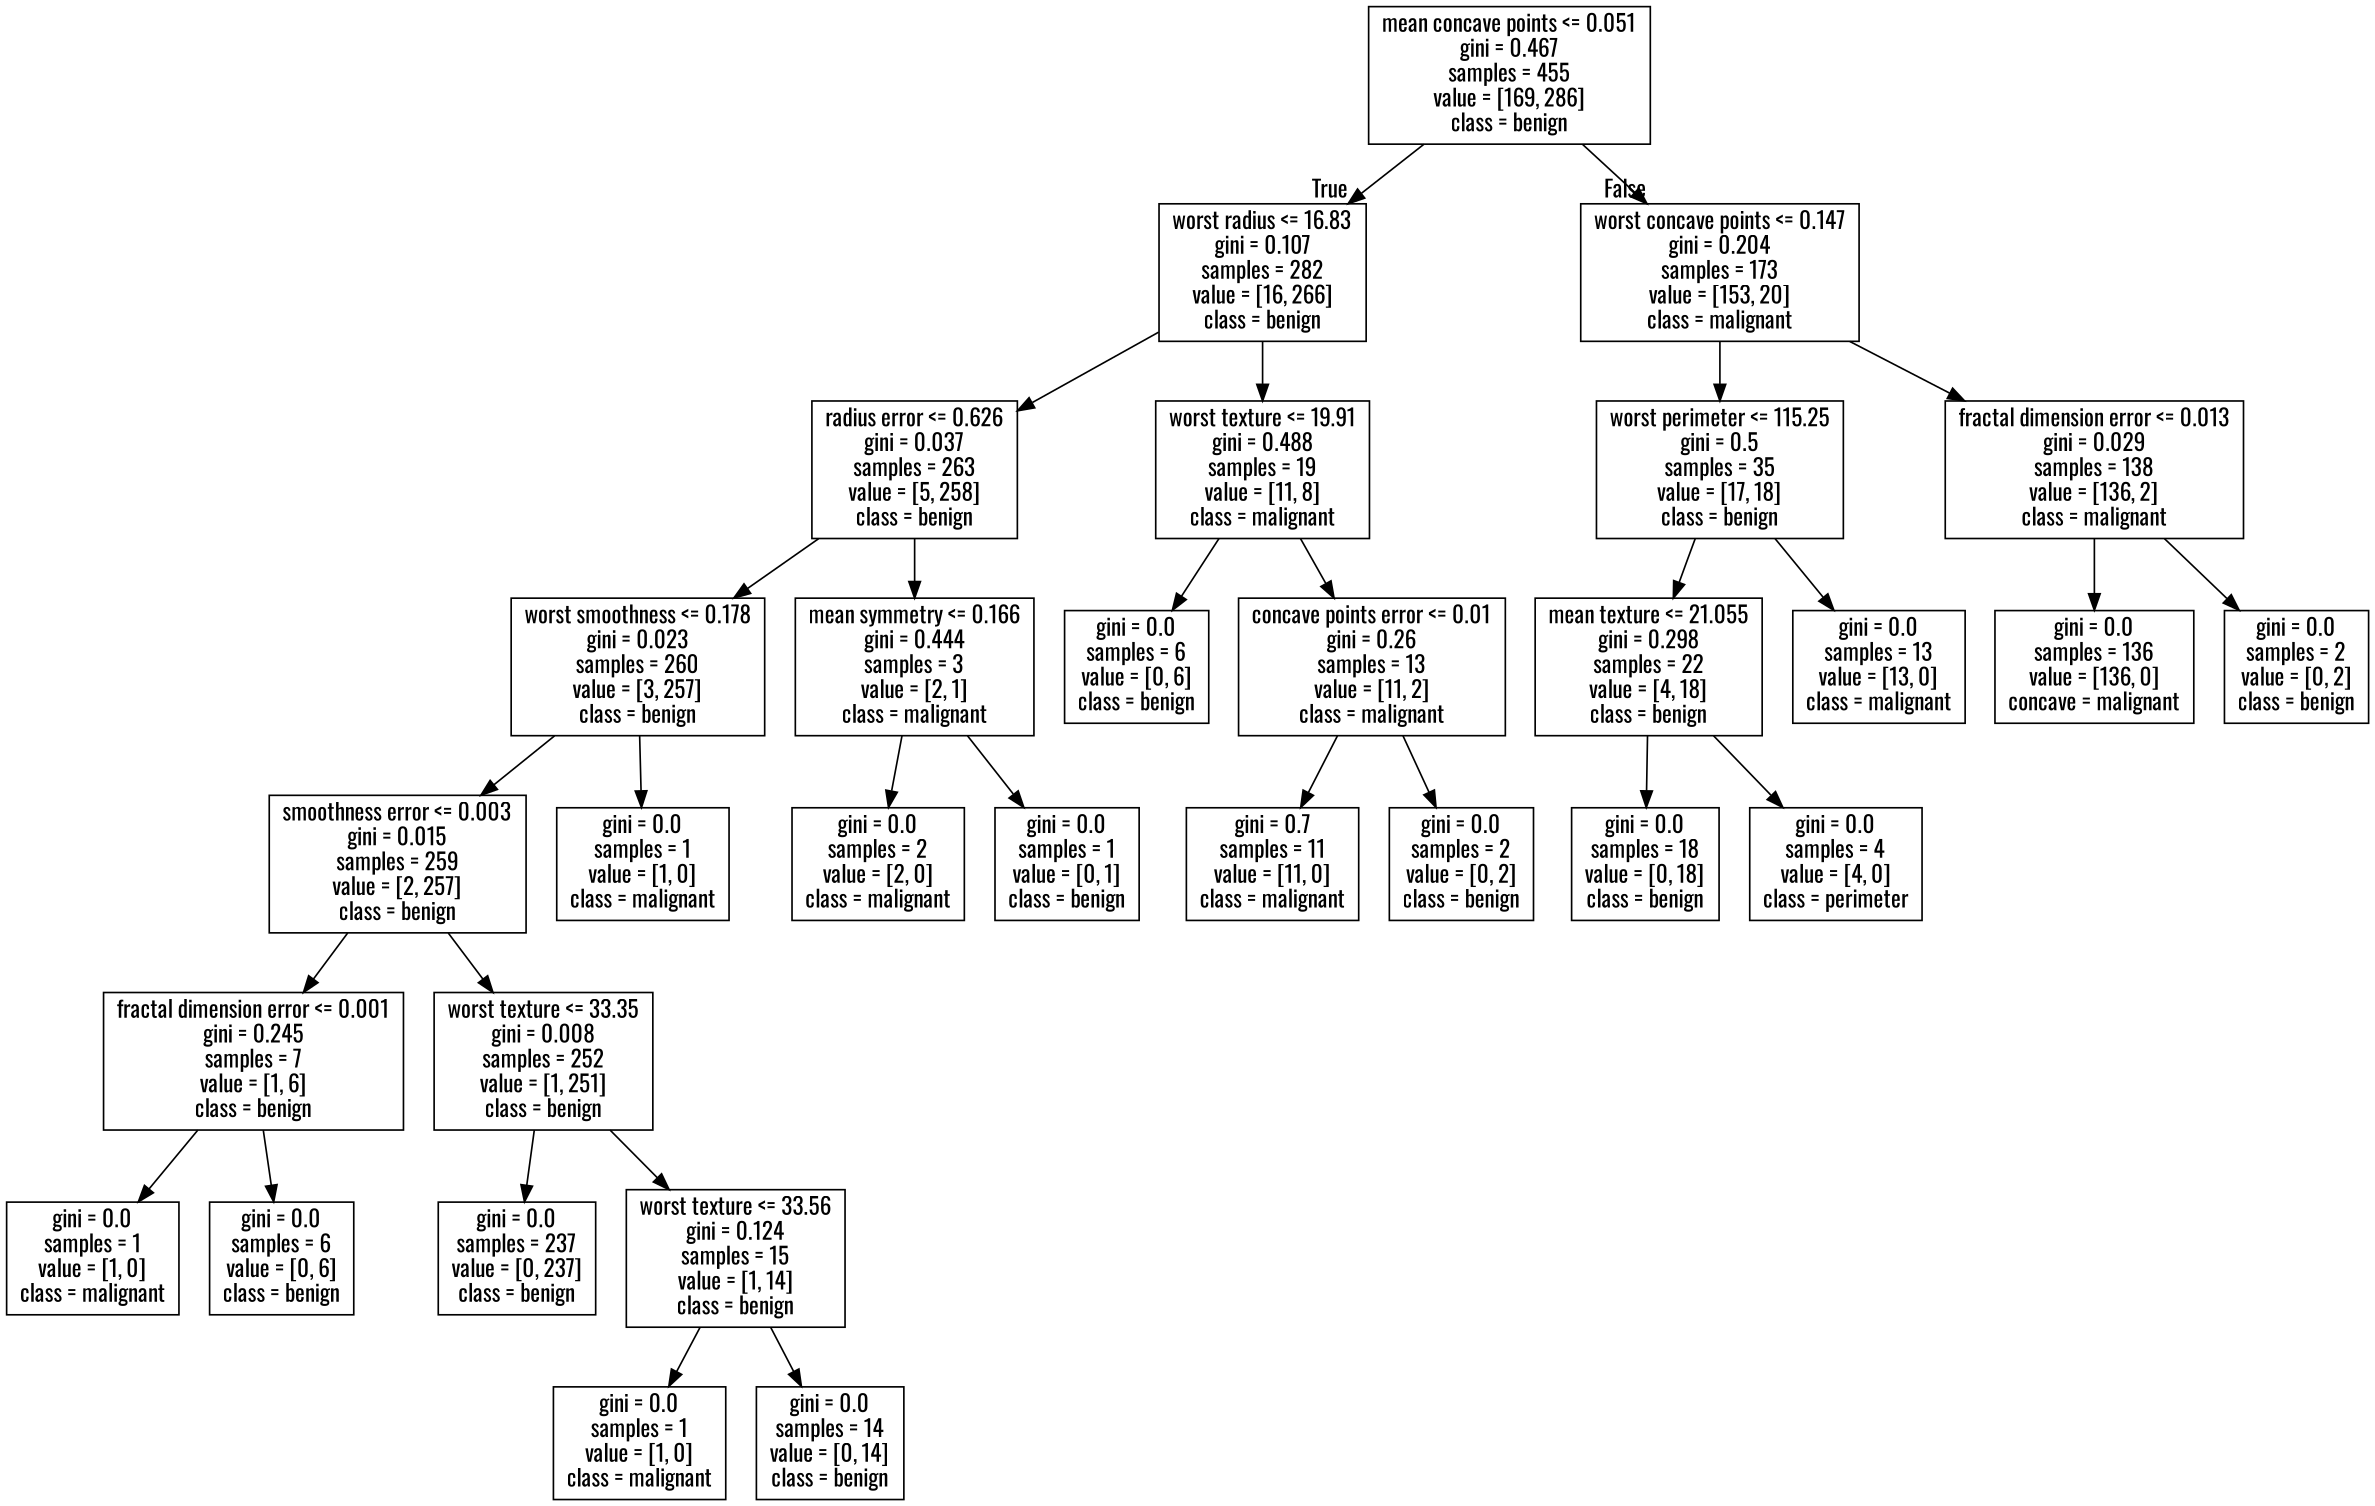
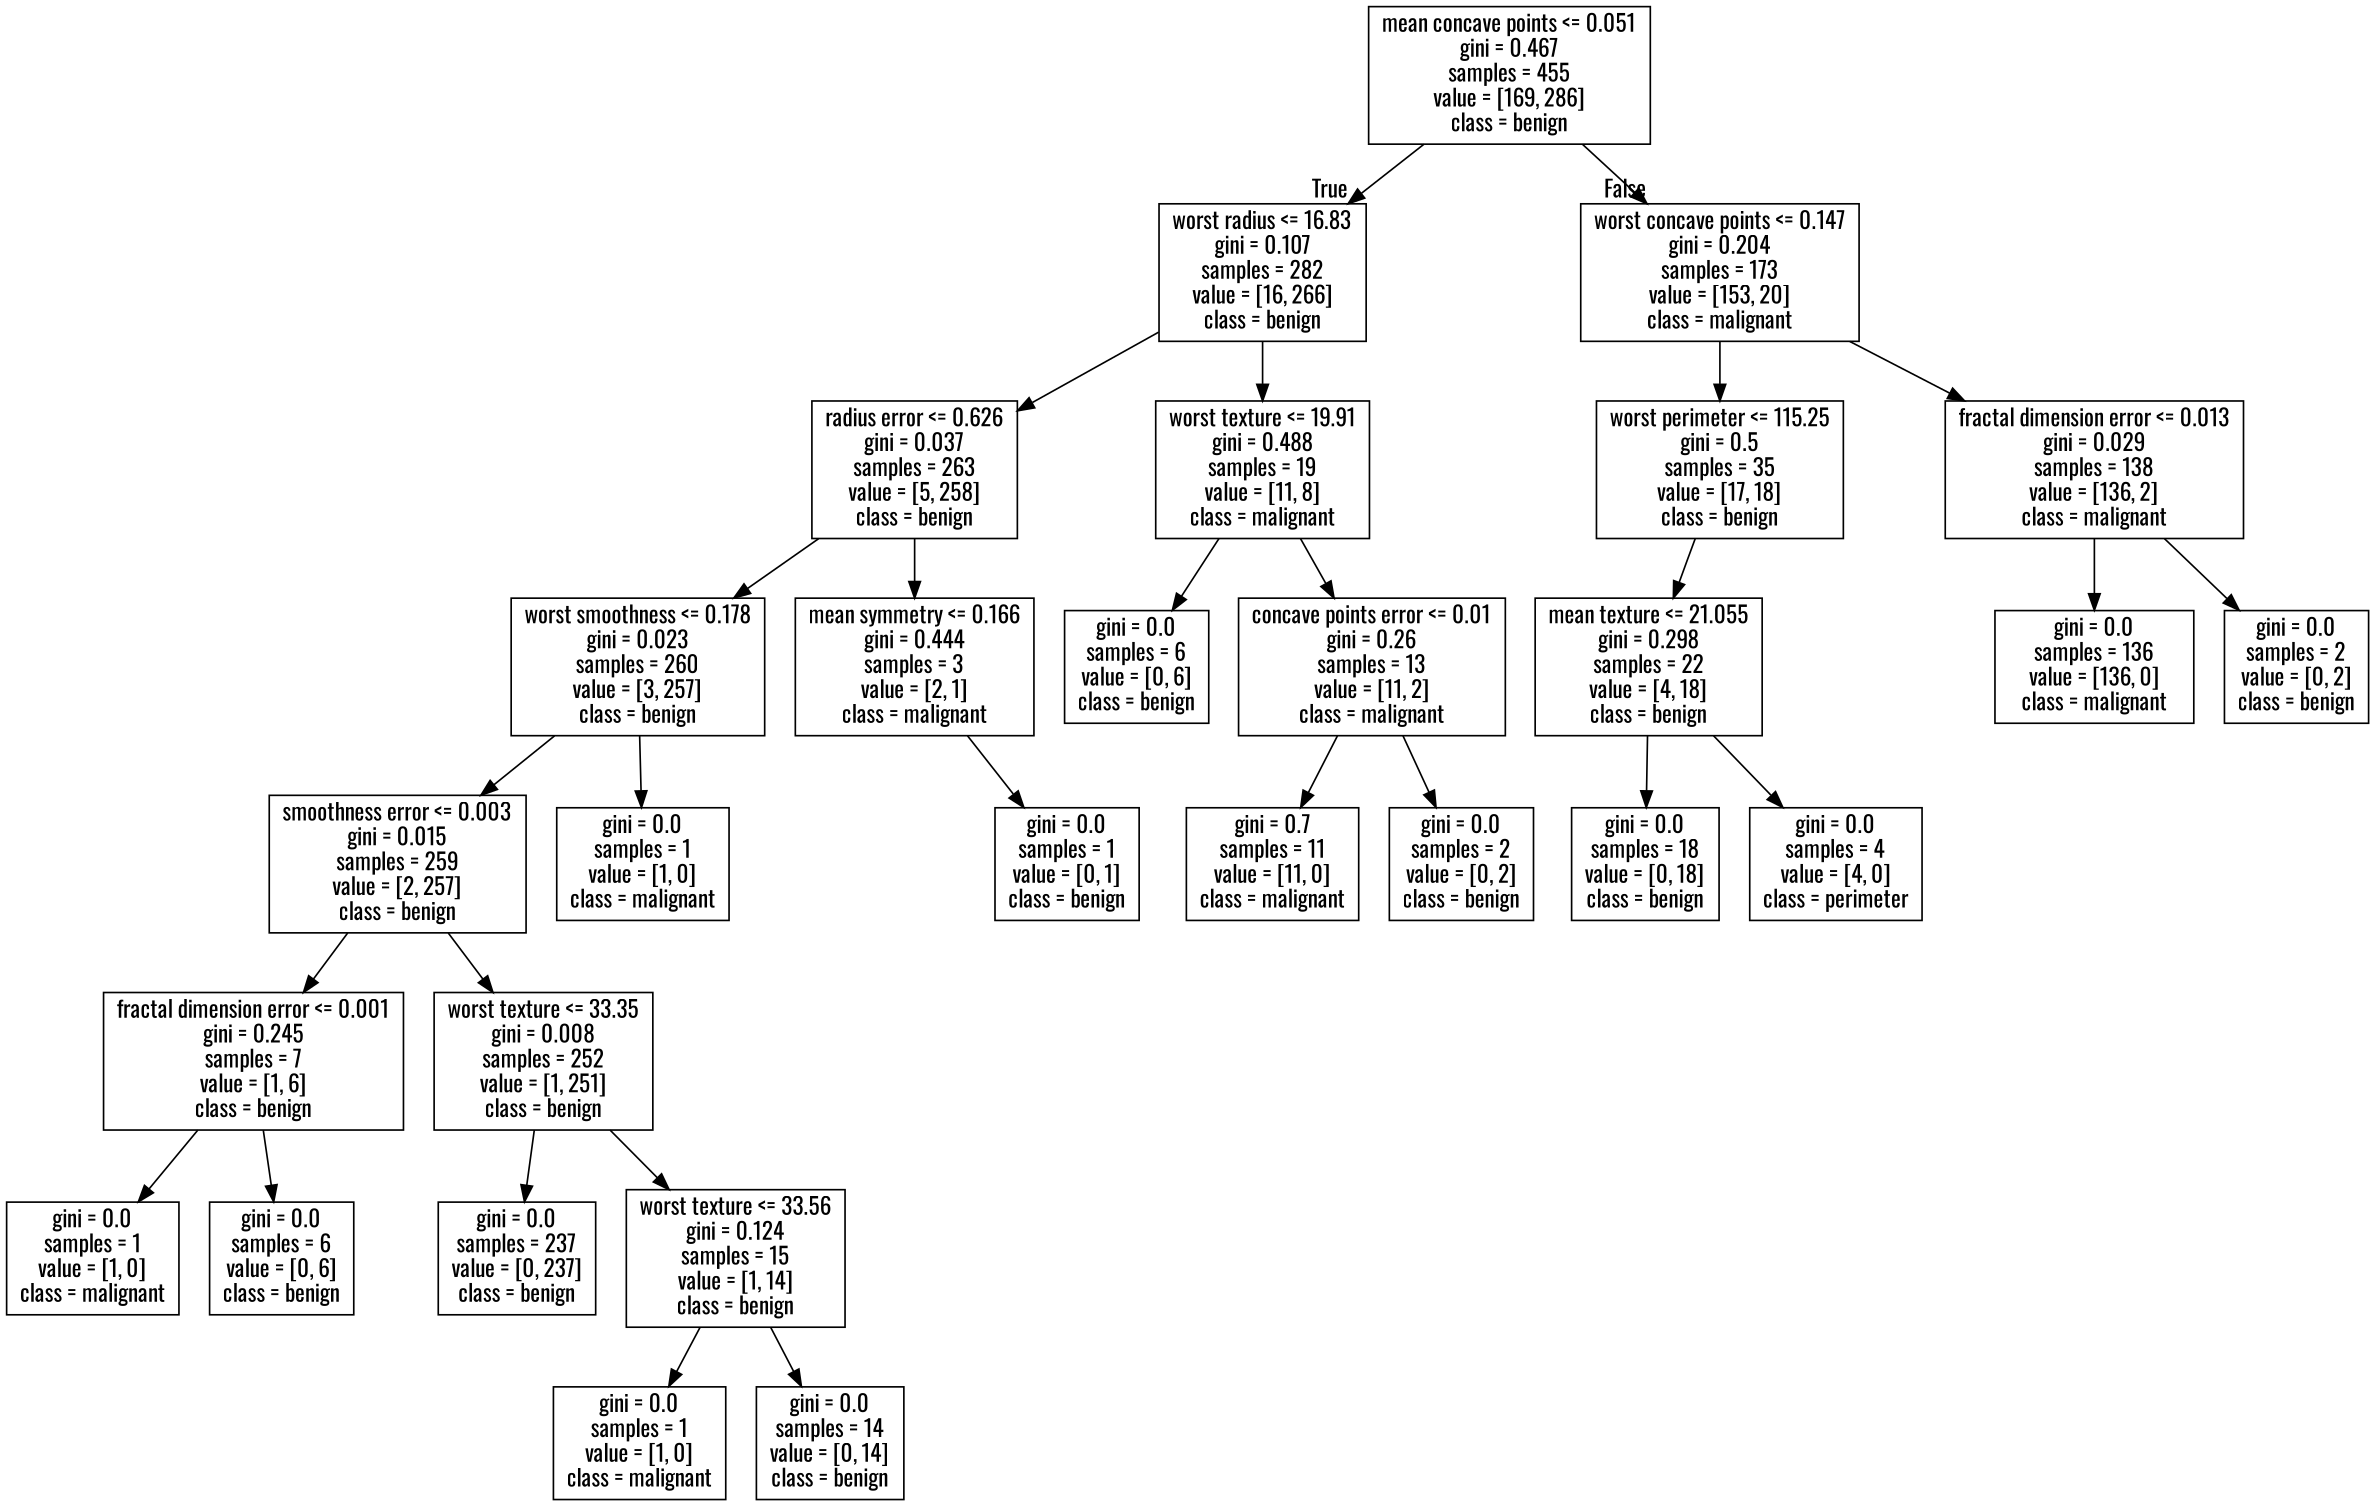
(1879, 667) -> none
(2094, 667) -> (2094, 667)
(878, 864) -> none
